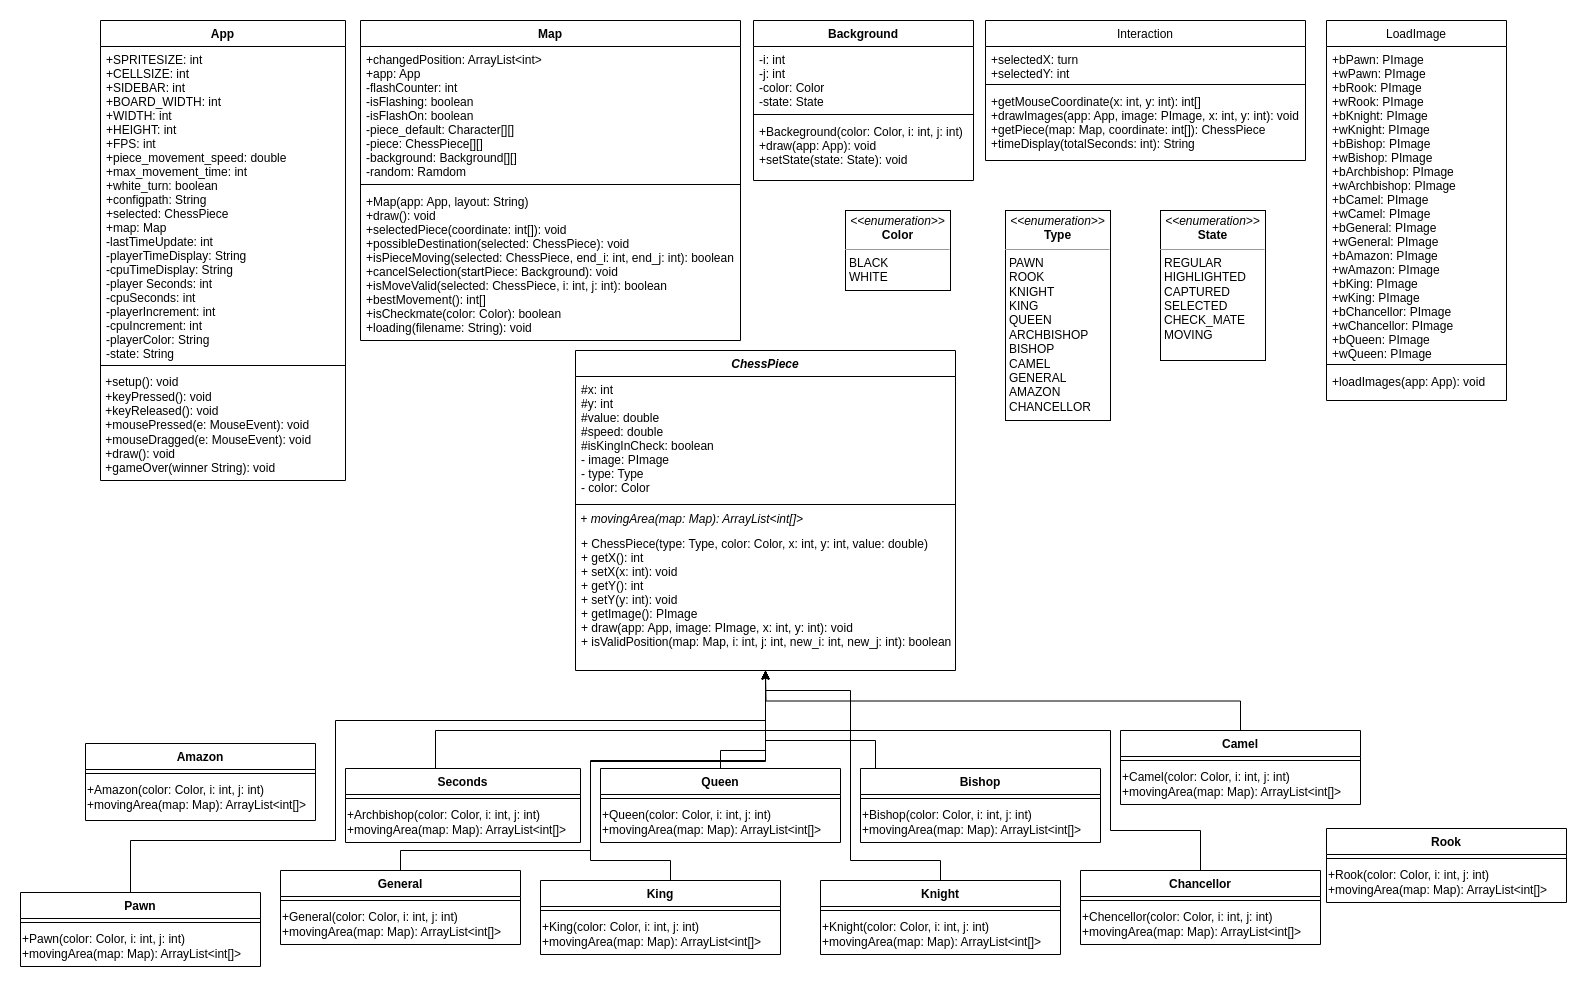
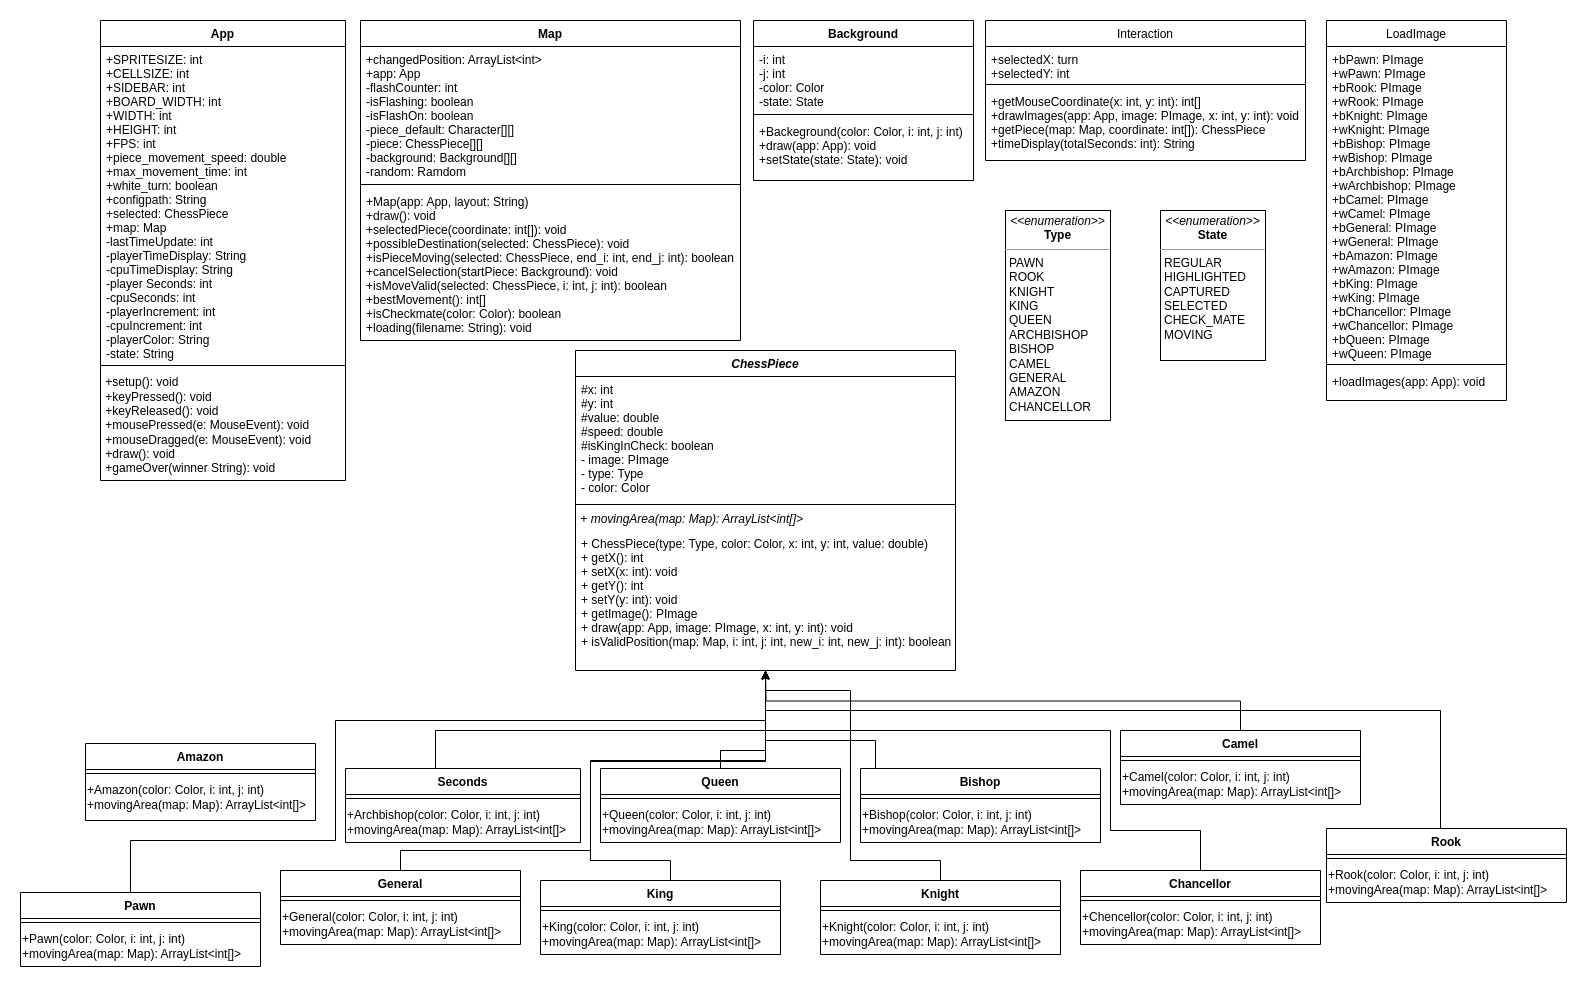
(898, 251) -> none
none -> (1165, 711)
